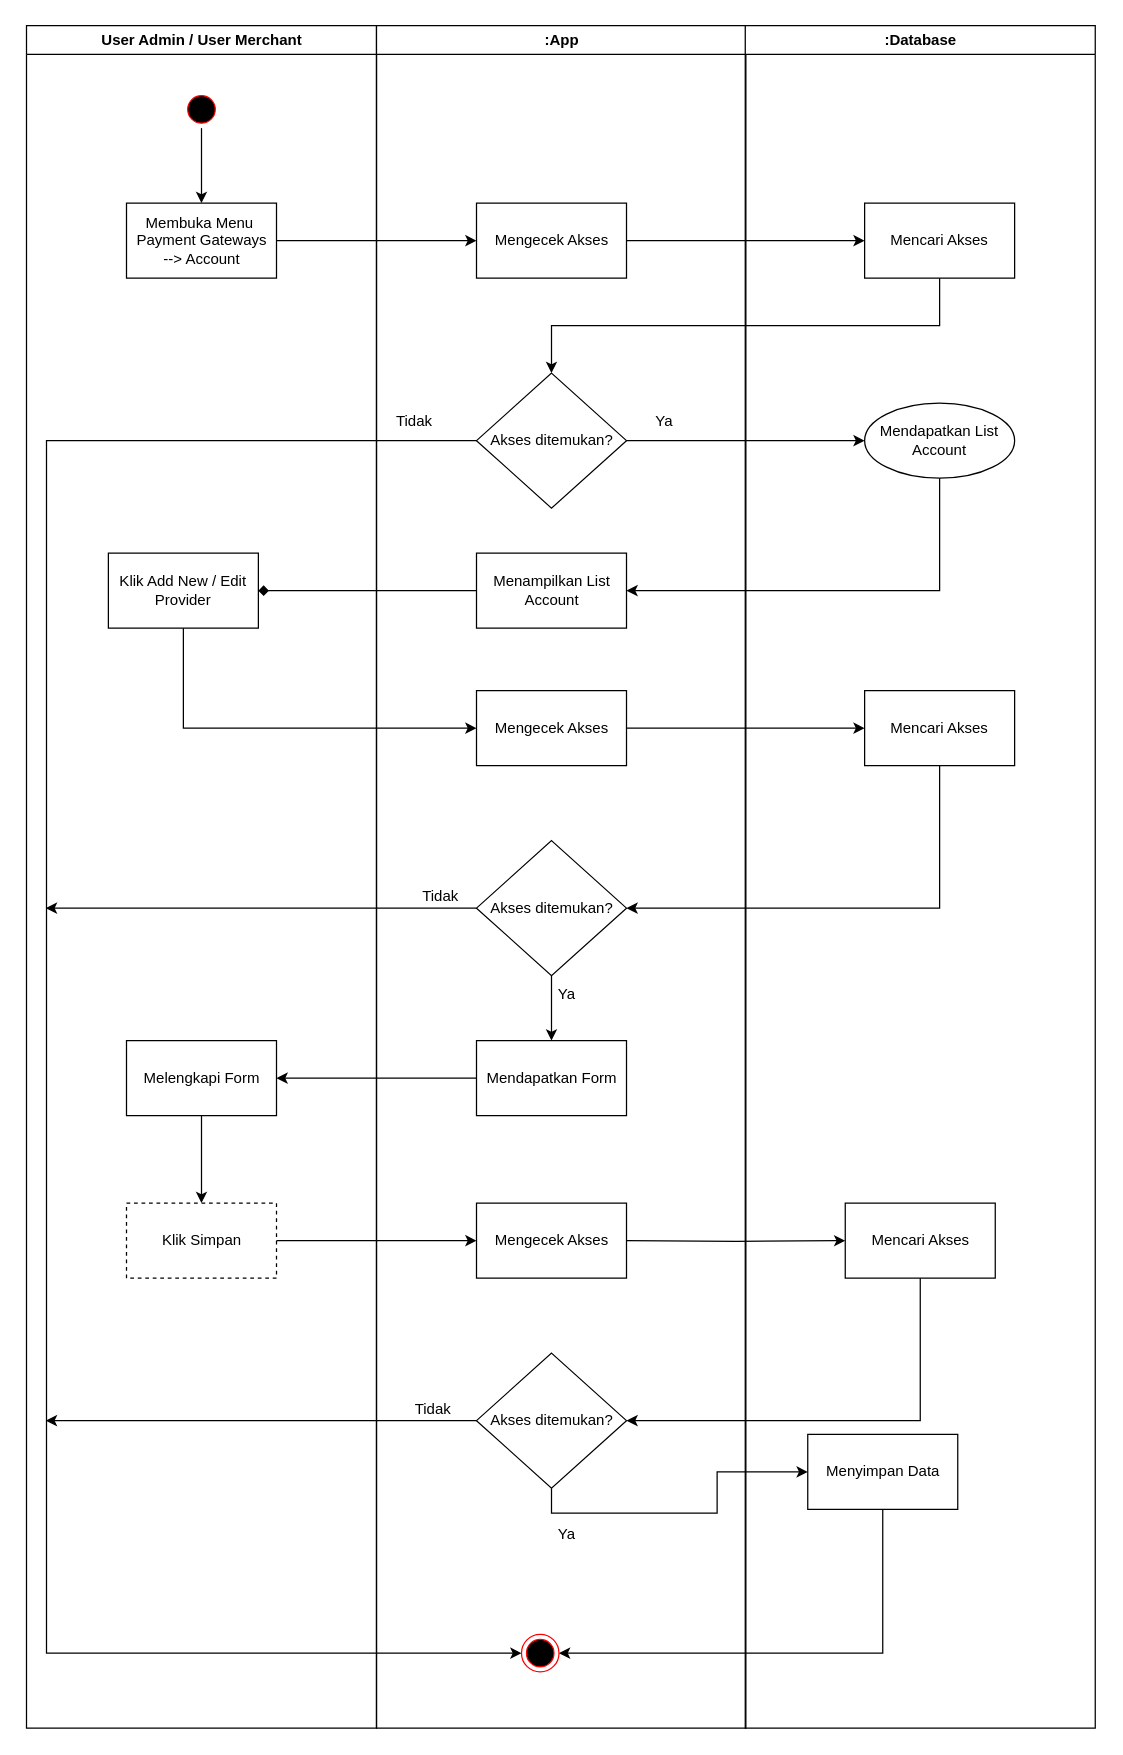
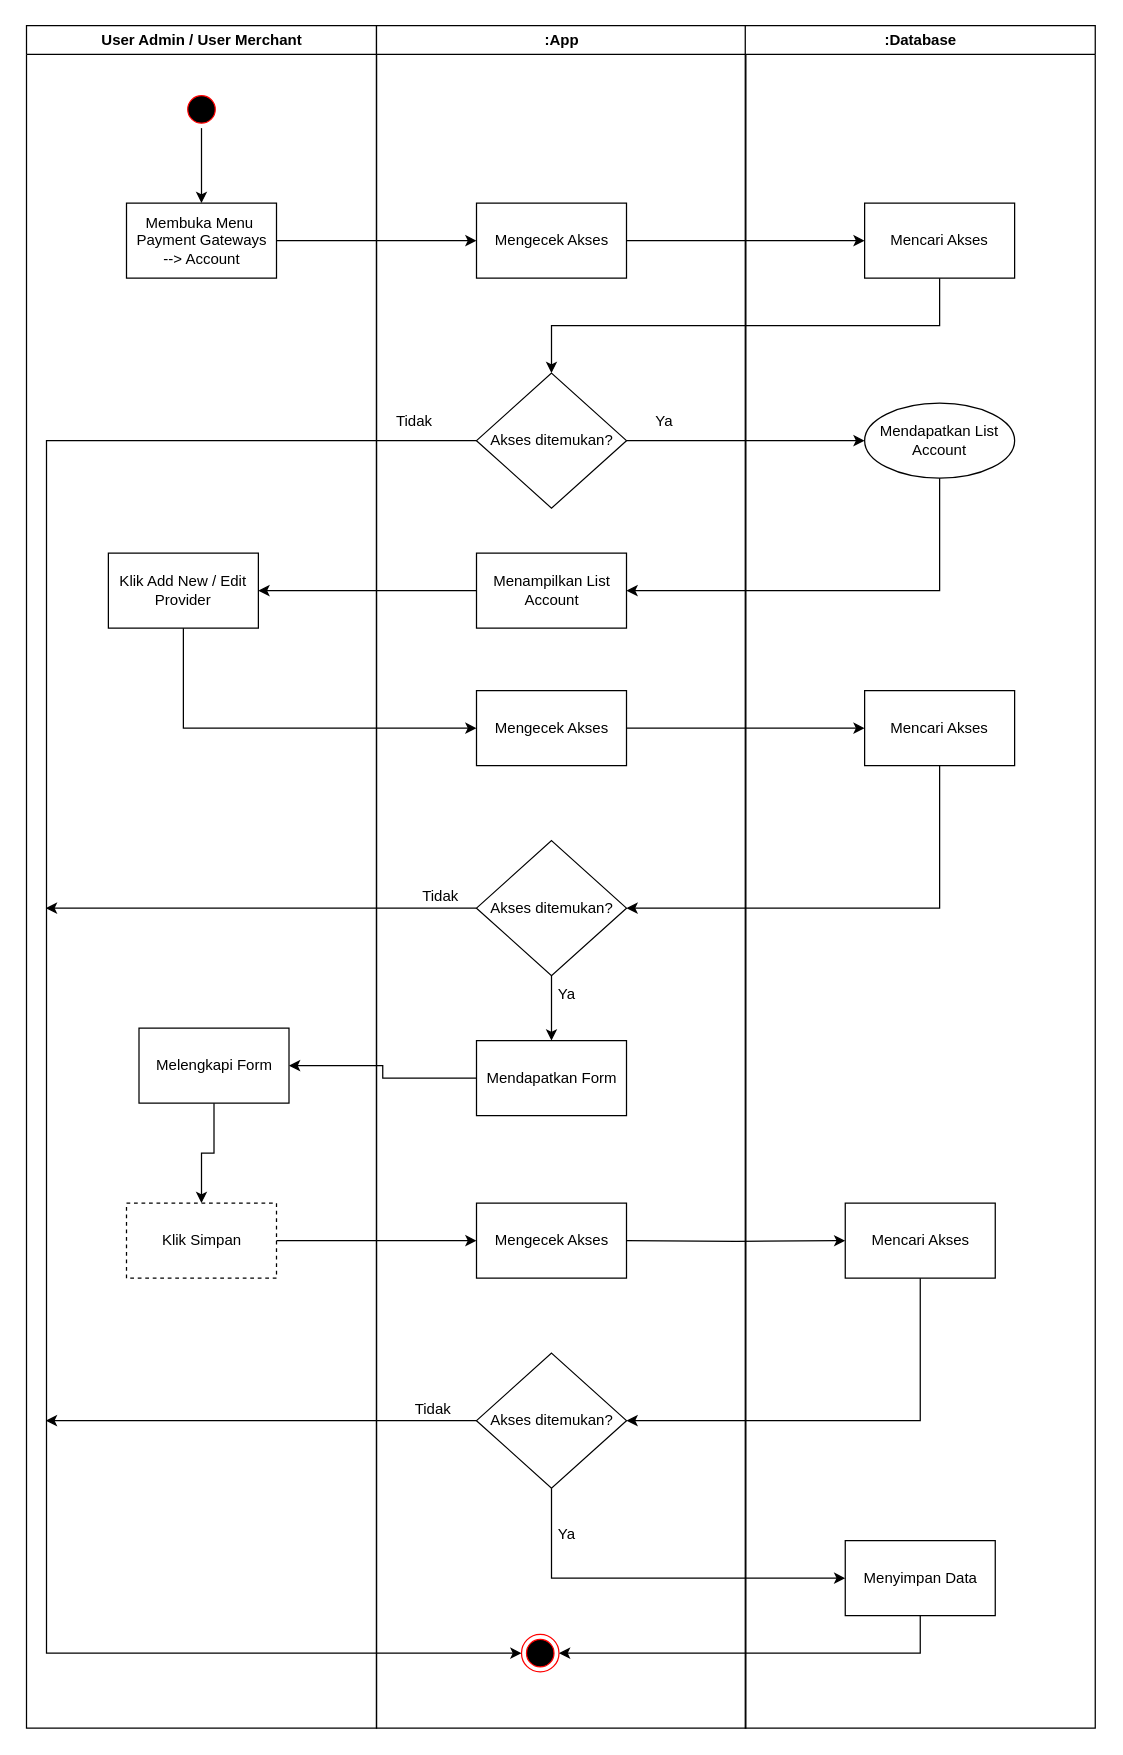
(269, 591) -> (268, 591)
(201, 1078) -> (214, 1066)
(883, 1472) -> (920, 1578)
